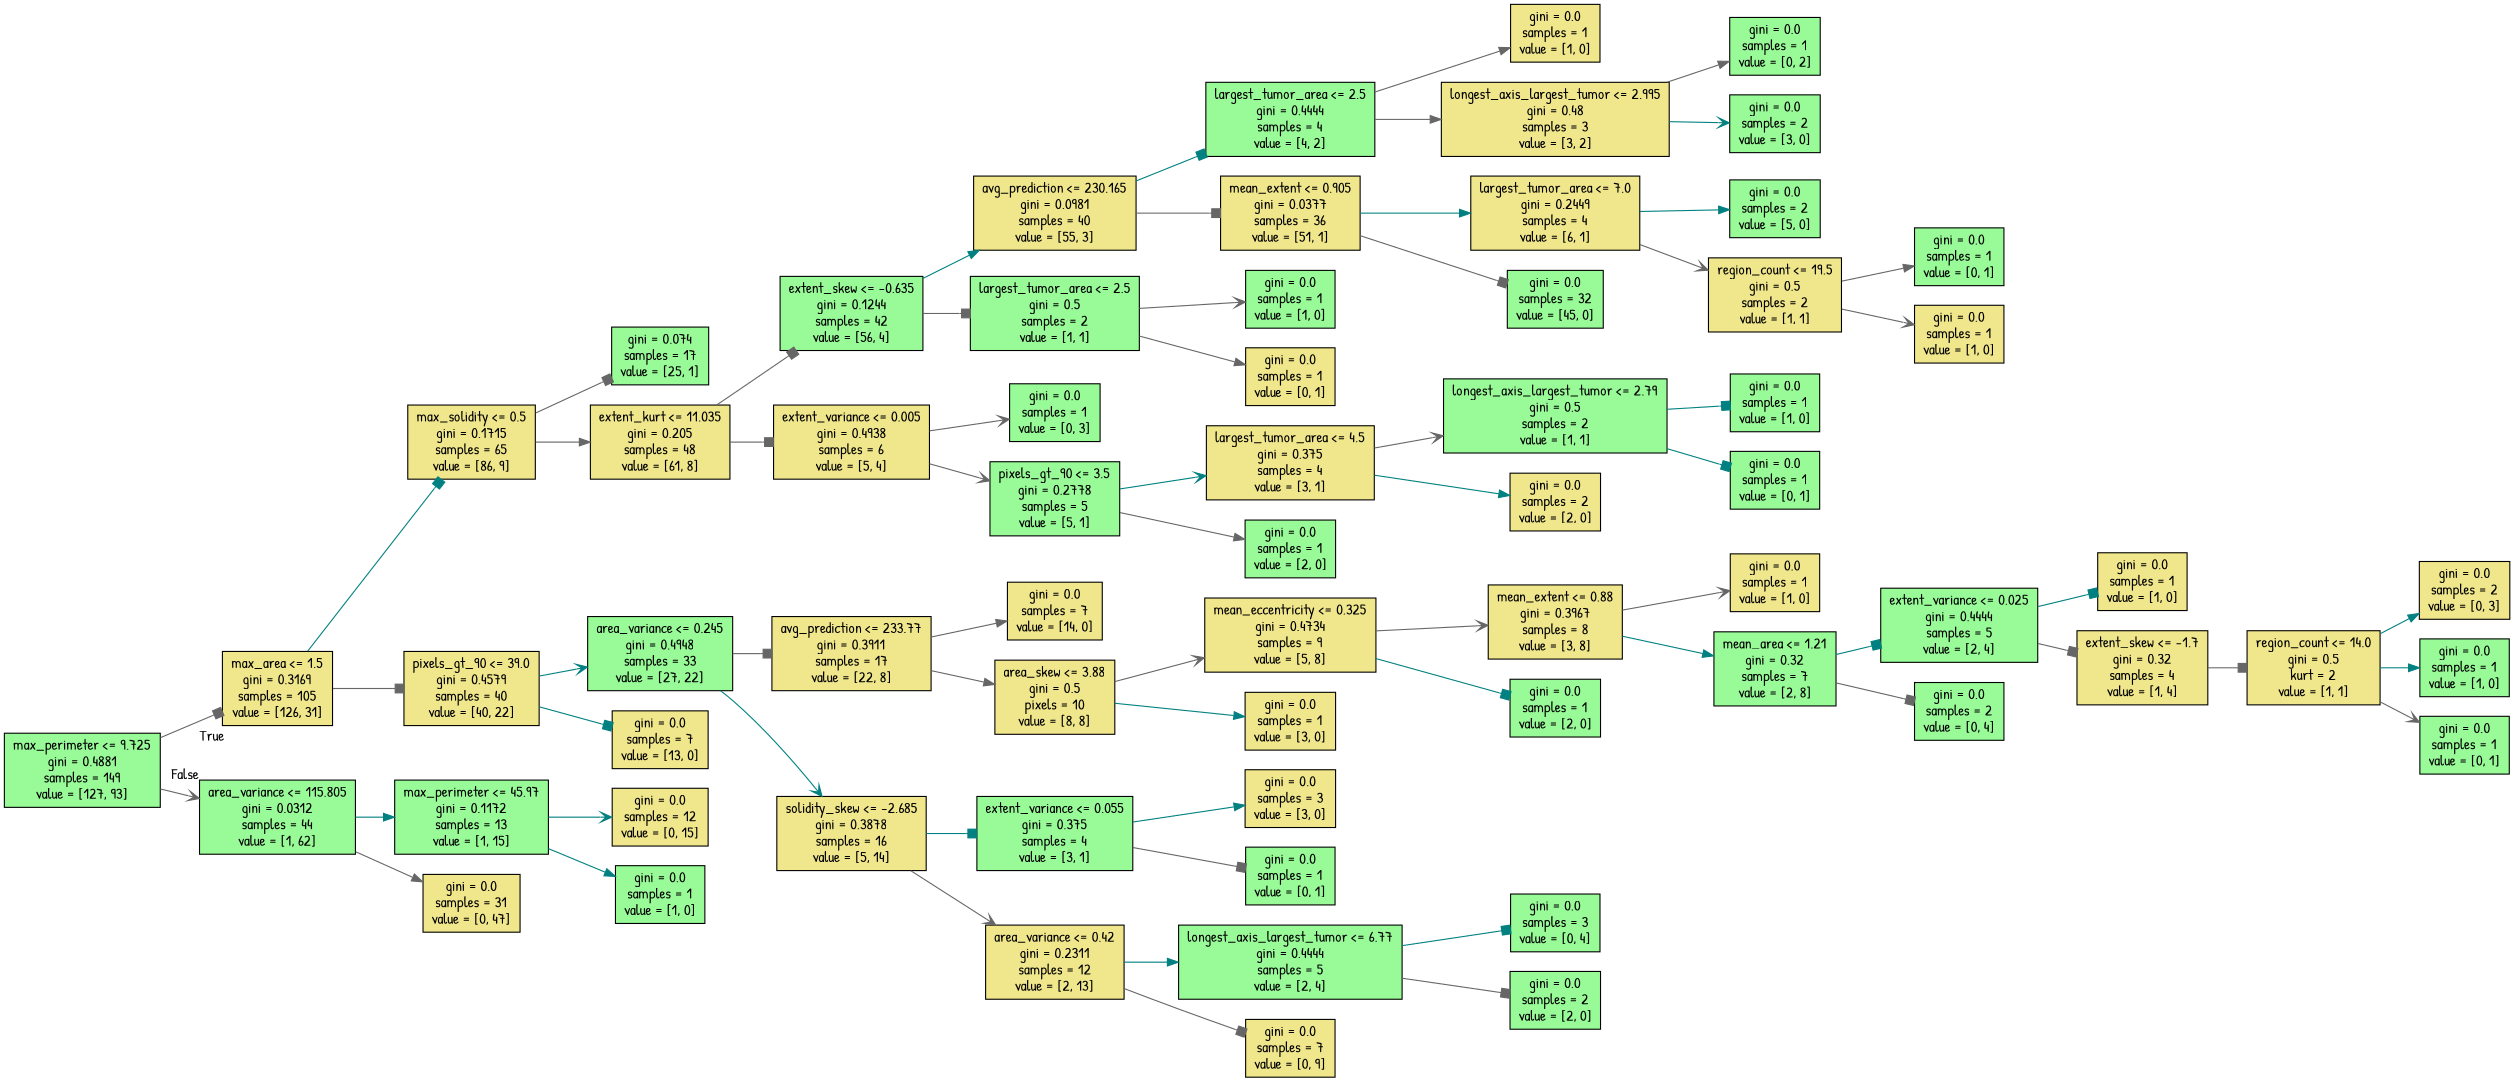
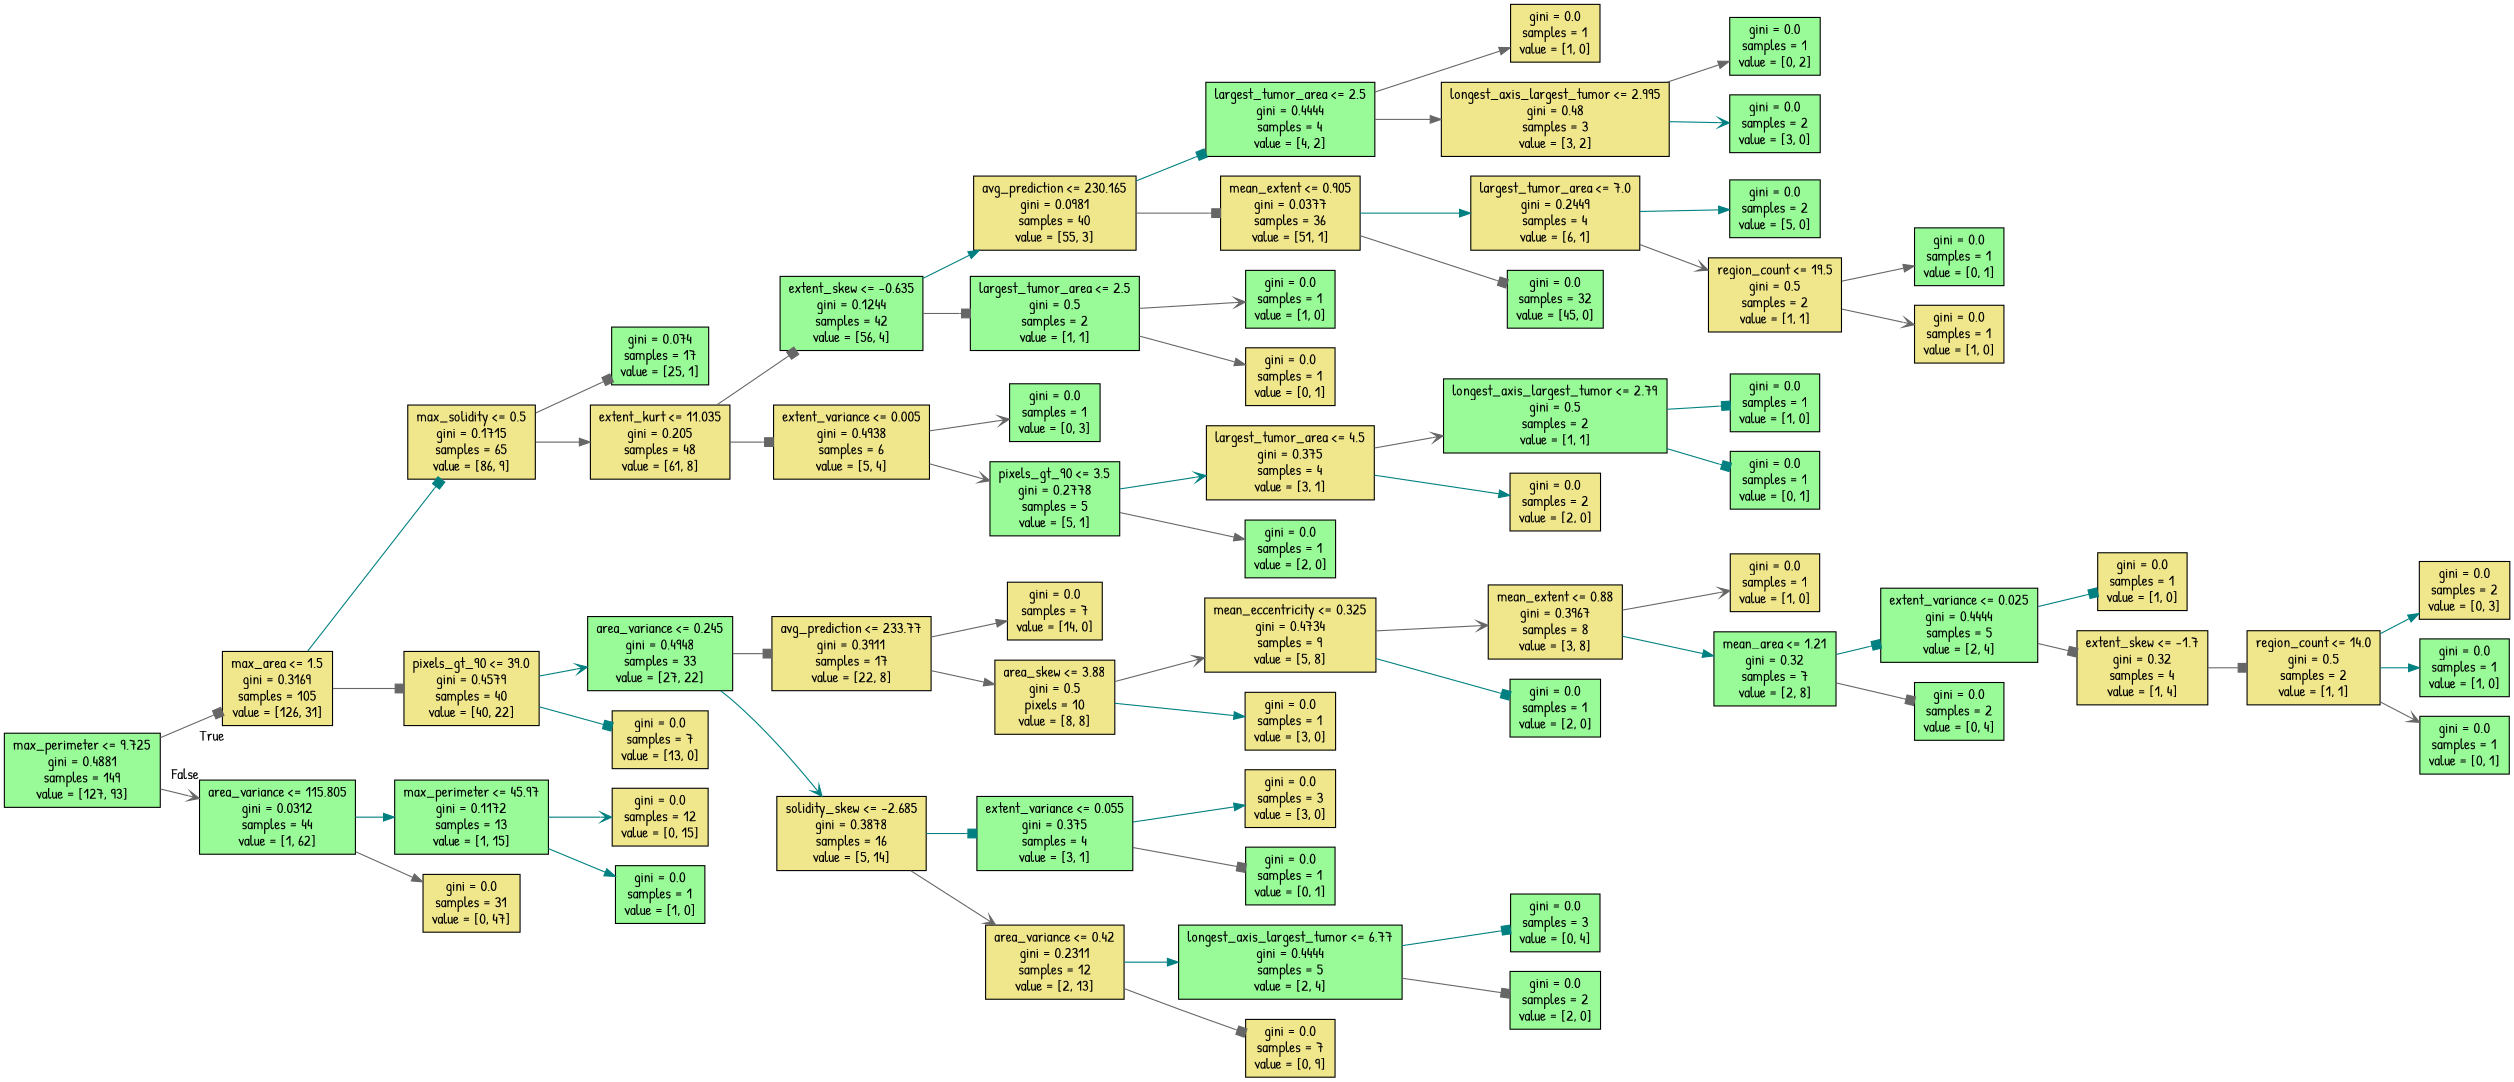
(2314, 668) -> (2314, 668)
